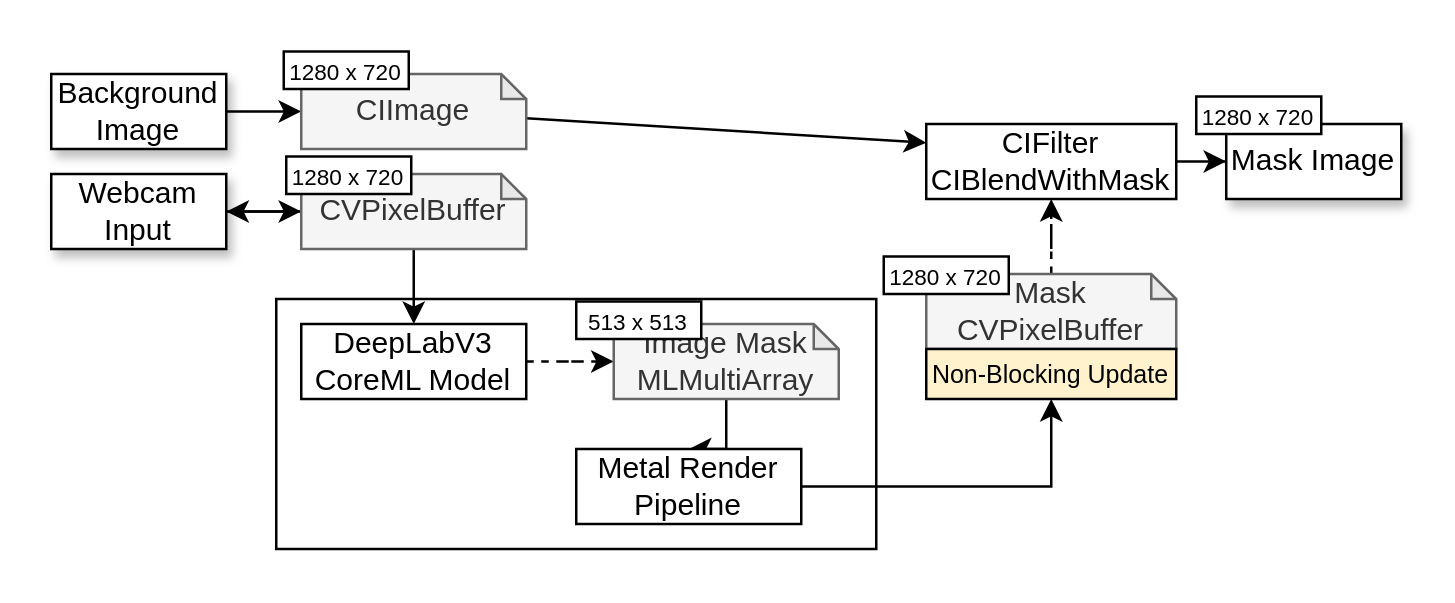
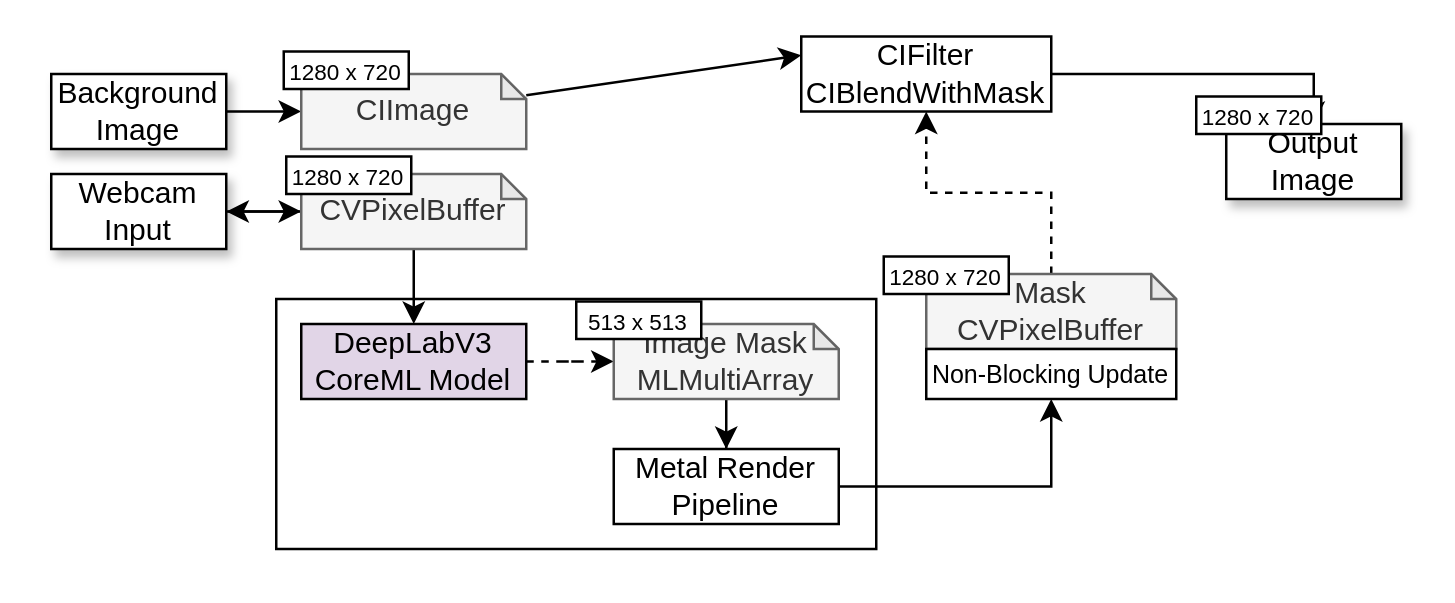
(1051, 161) -> (926, 74)
(1314, 161) -> (1314, 161)
(414, 361) -> (414, 361)
(1051, 374) -> (1051, 374)
(689, 486) -> (726, 486)
